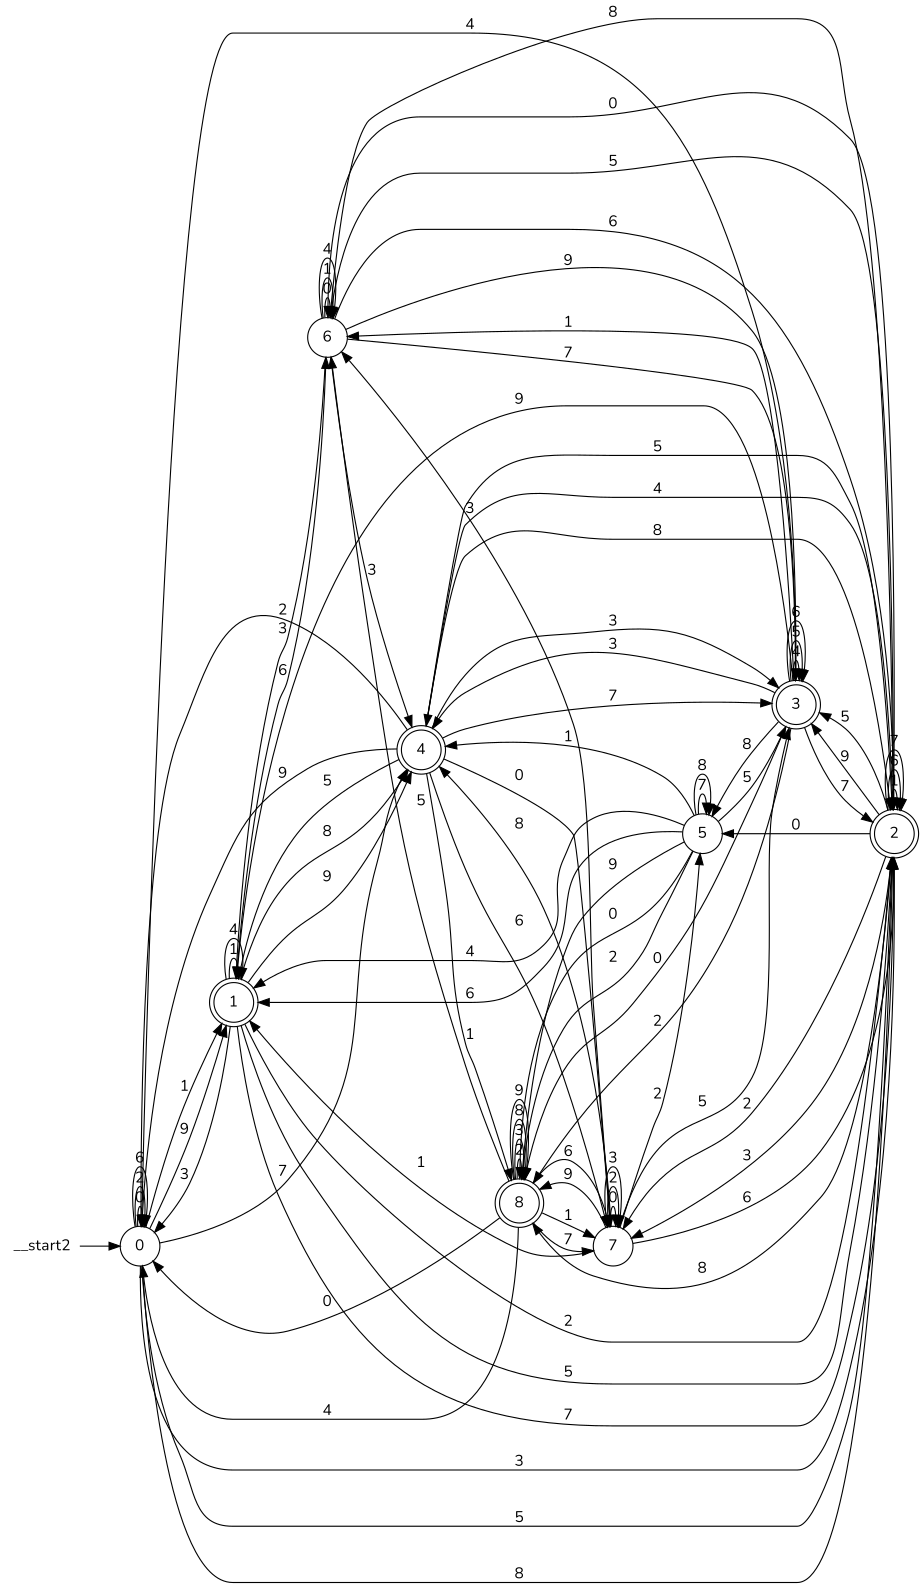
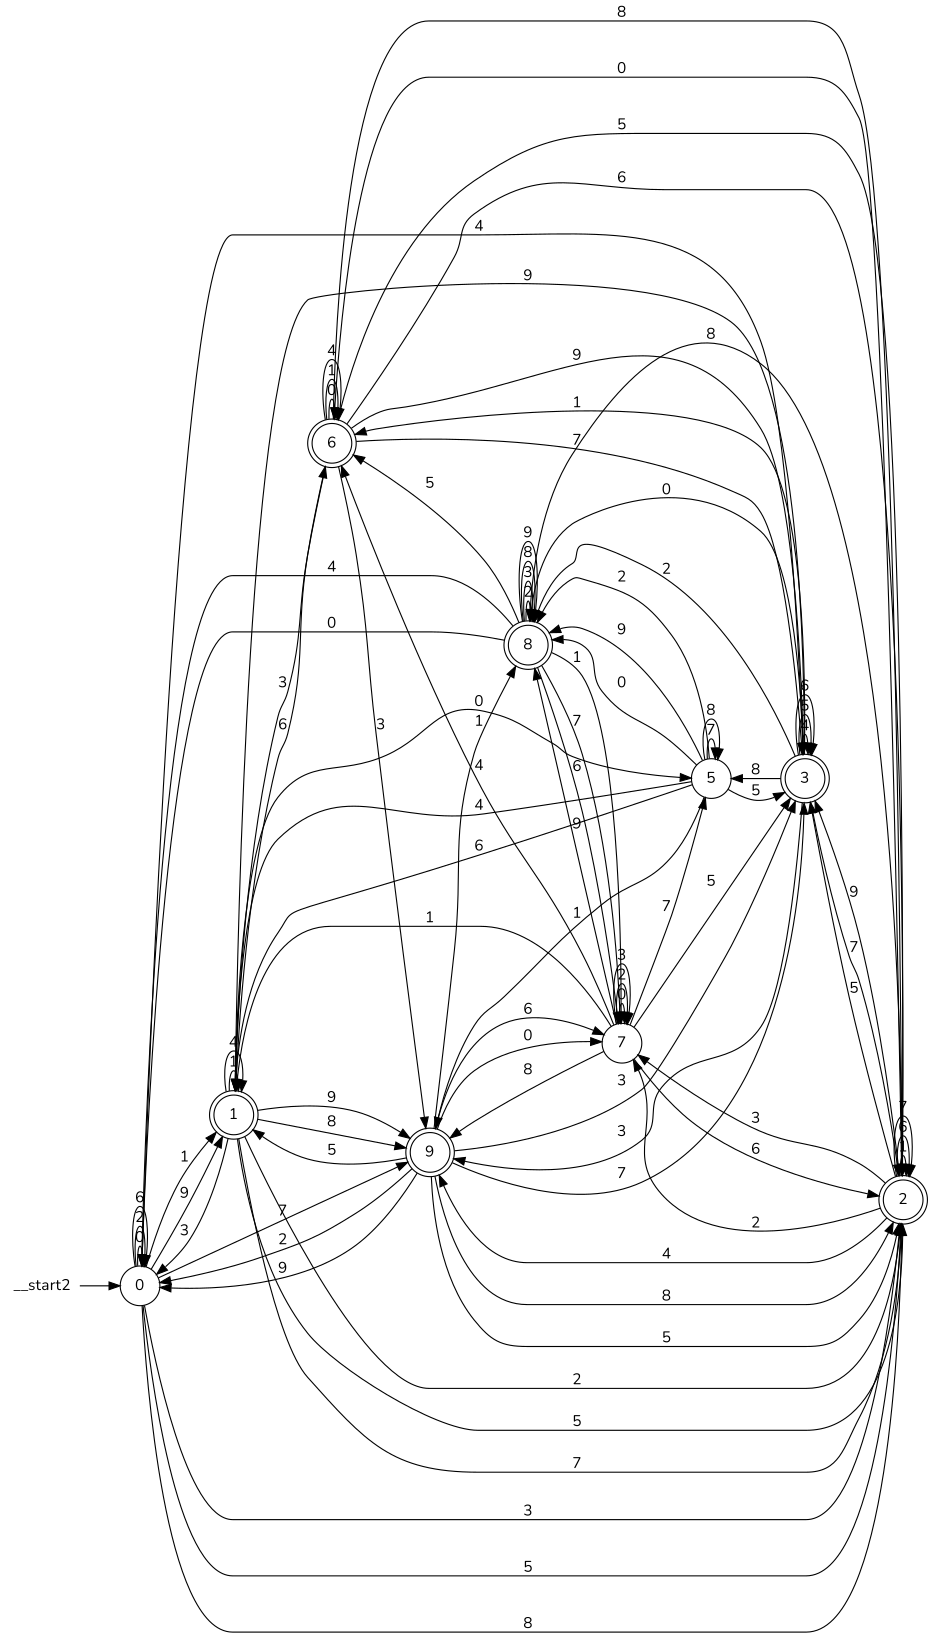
(328, 337) -> (332, 443)
(470, 509) -> (479, 766)
(421, 750) -> (430, 1152)
(802, 834) -> (340, 767)
(658, 1095) -> (667, 907)
